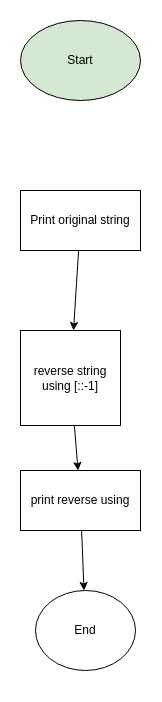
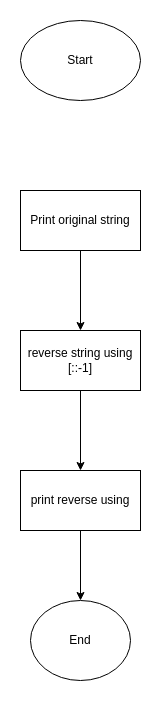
(81, 61) -> (81, 61)
(71, 378) -> (81, 361)
(86, 631) -> (81, 641)
